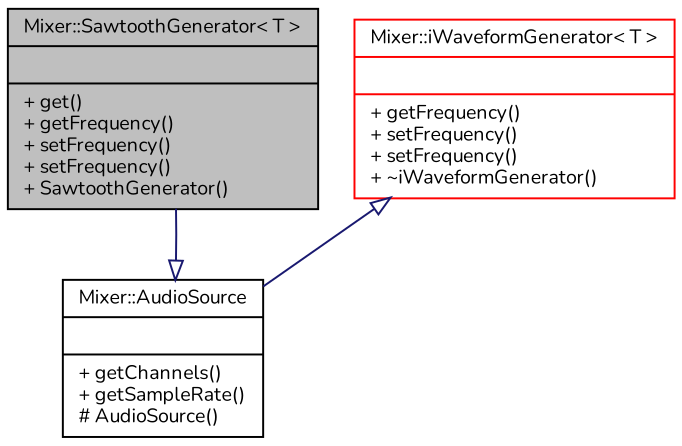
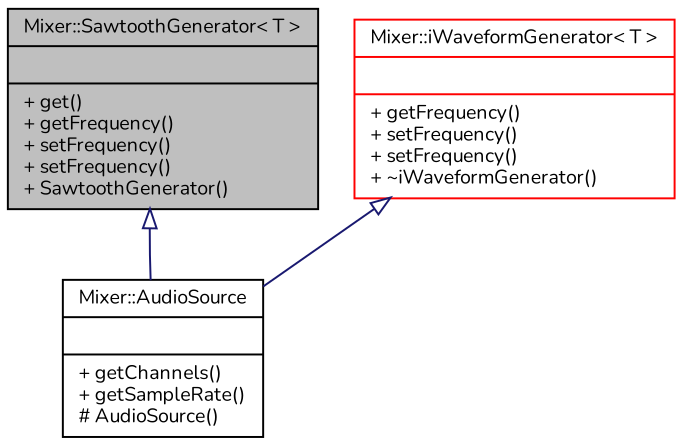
(176, 234) -> (150, 254)
